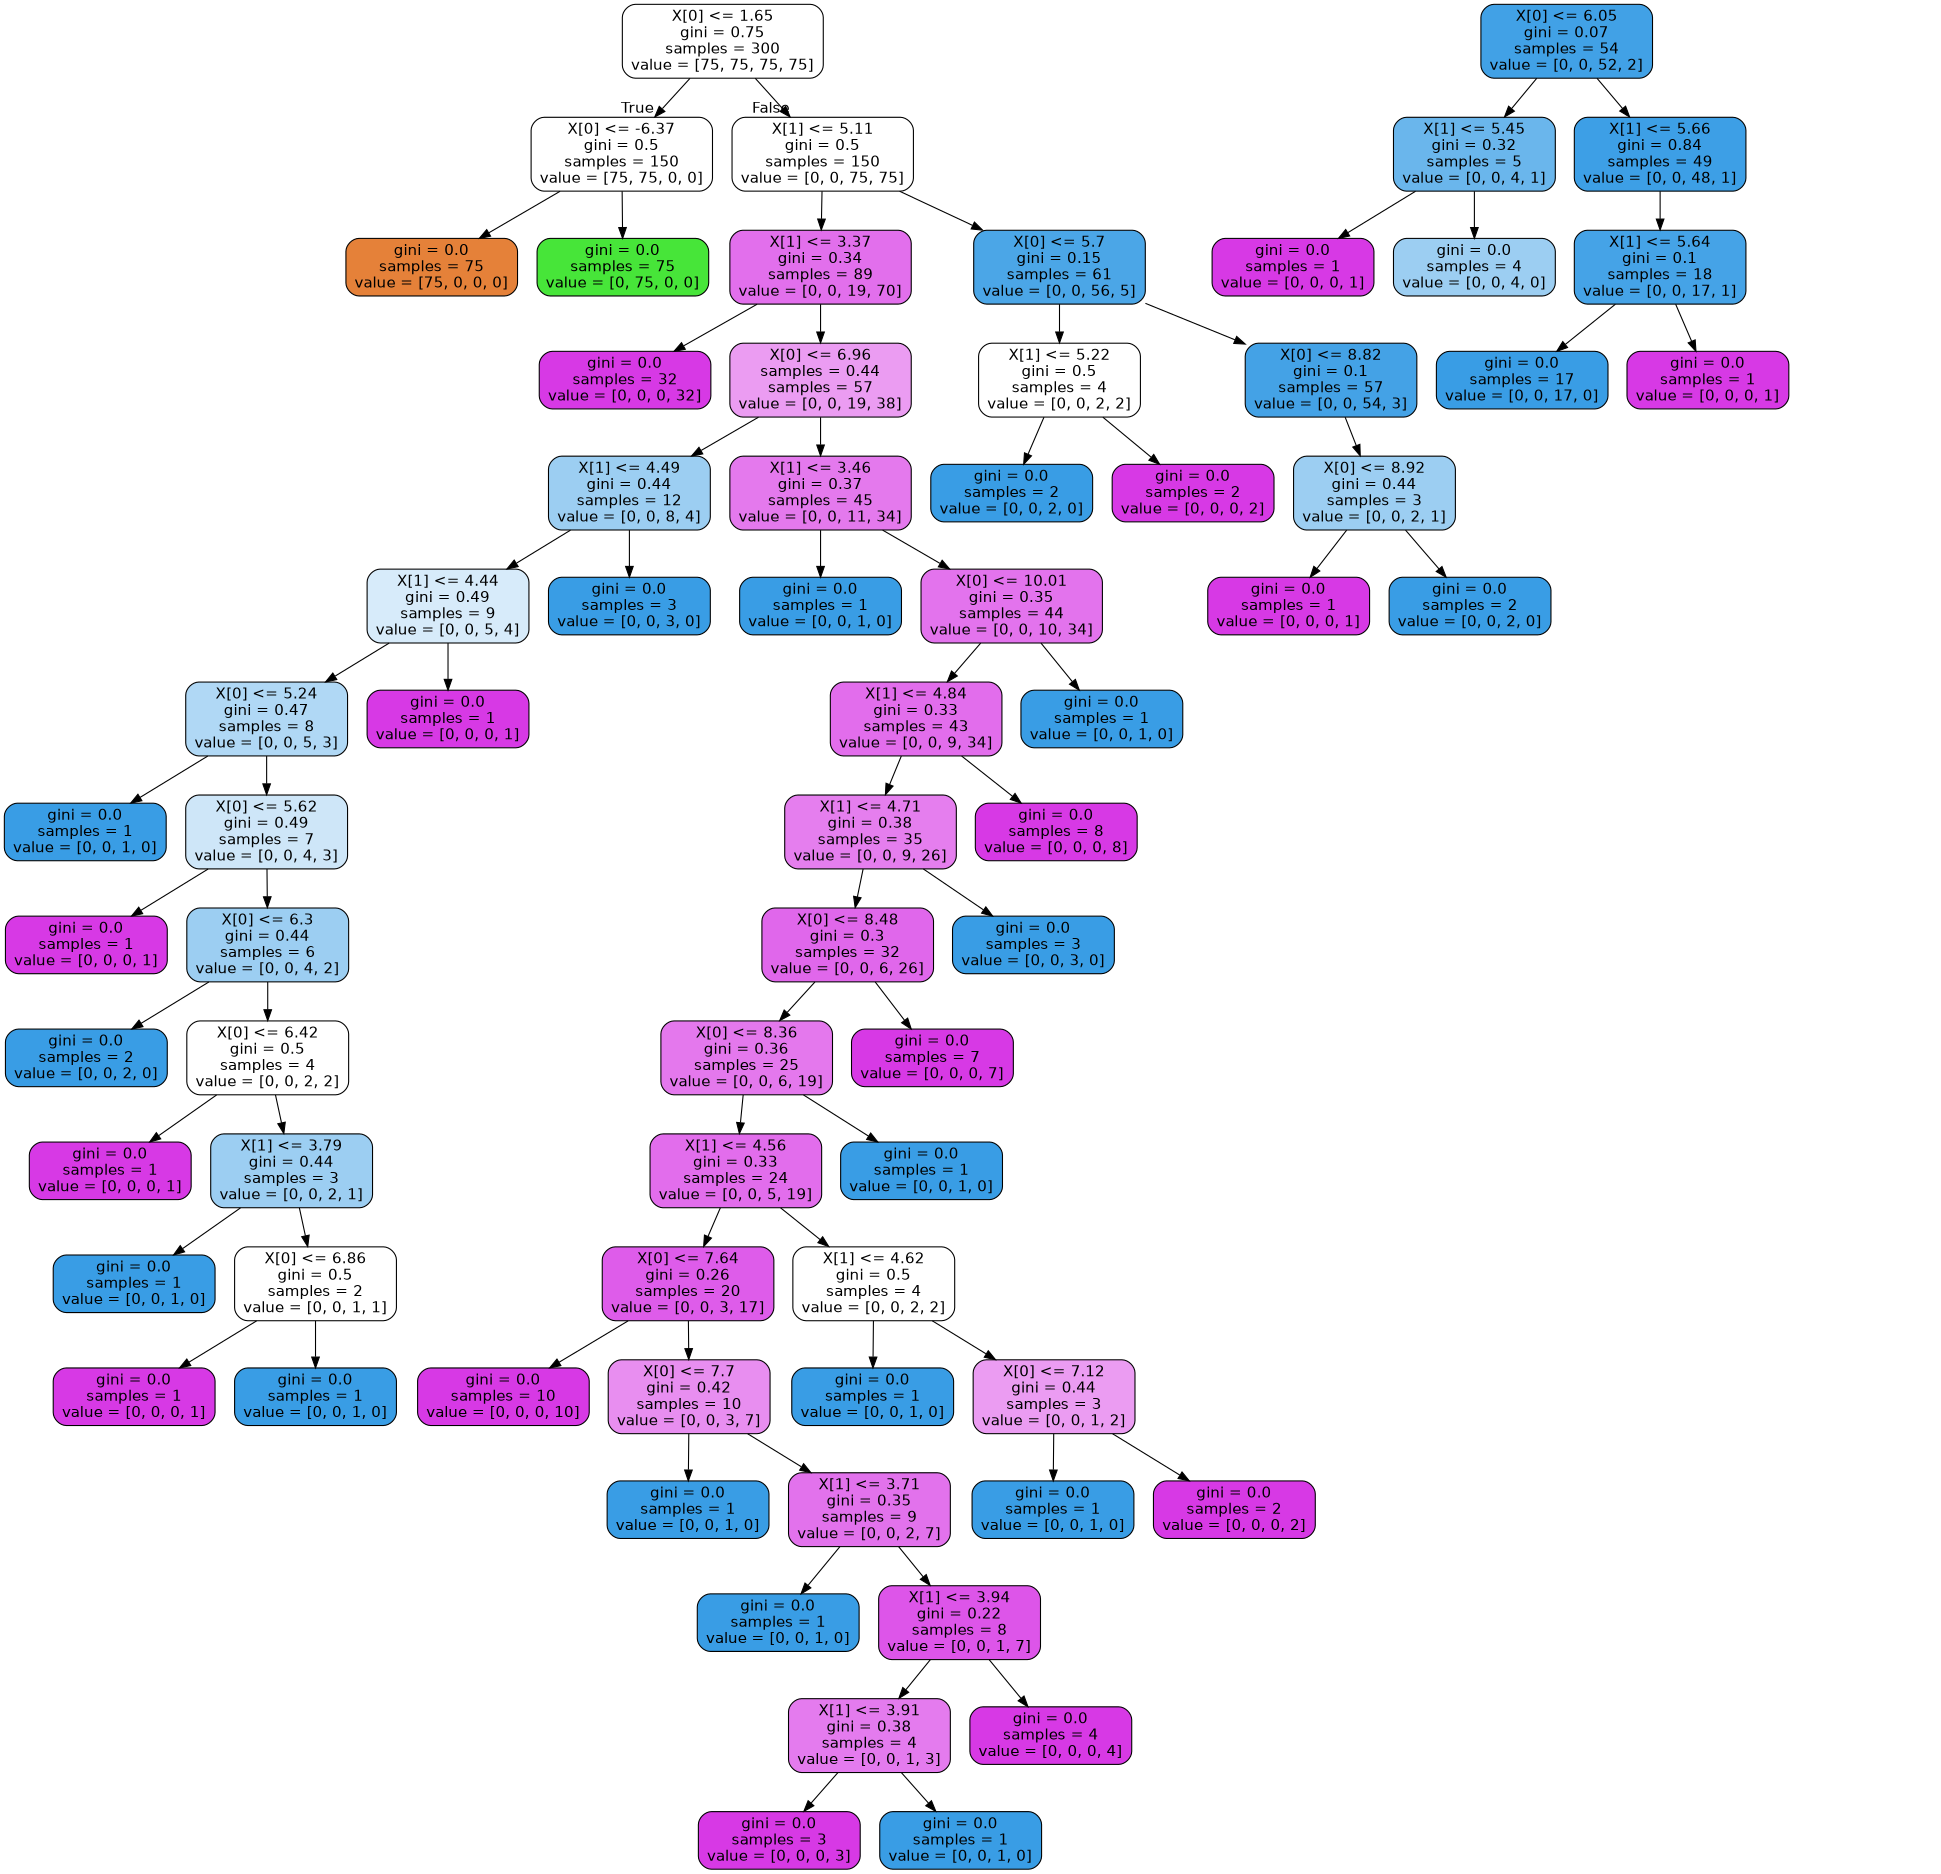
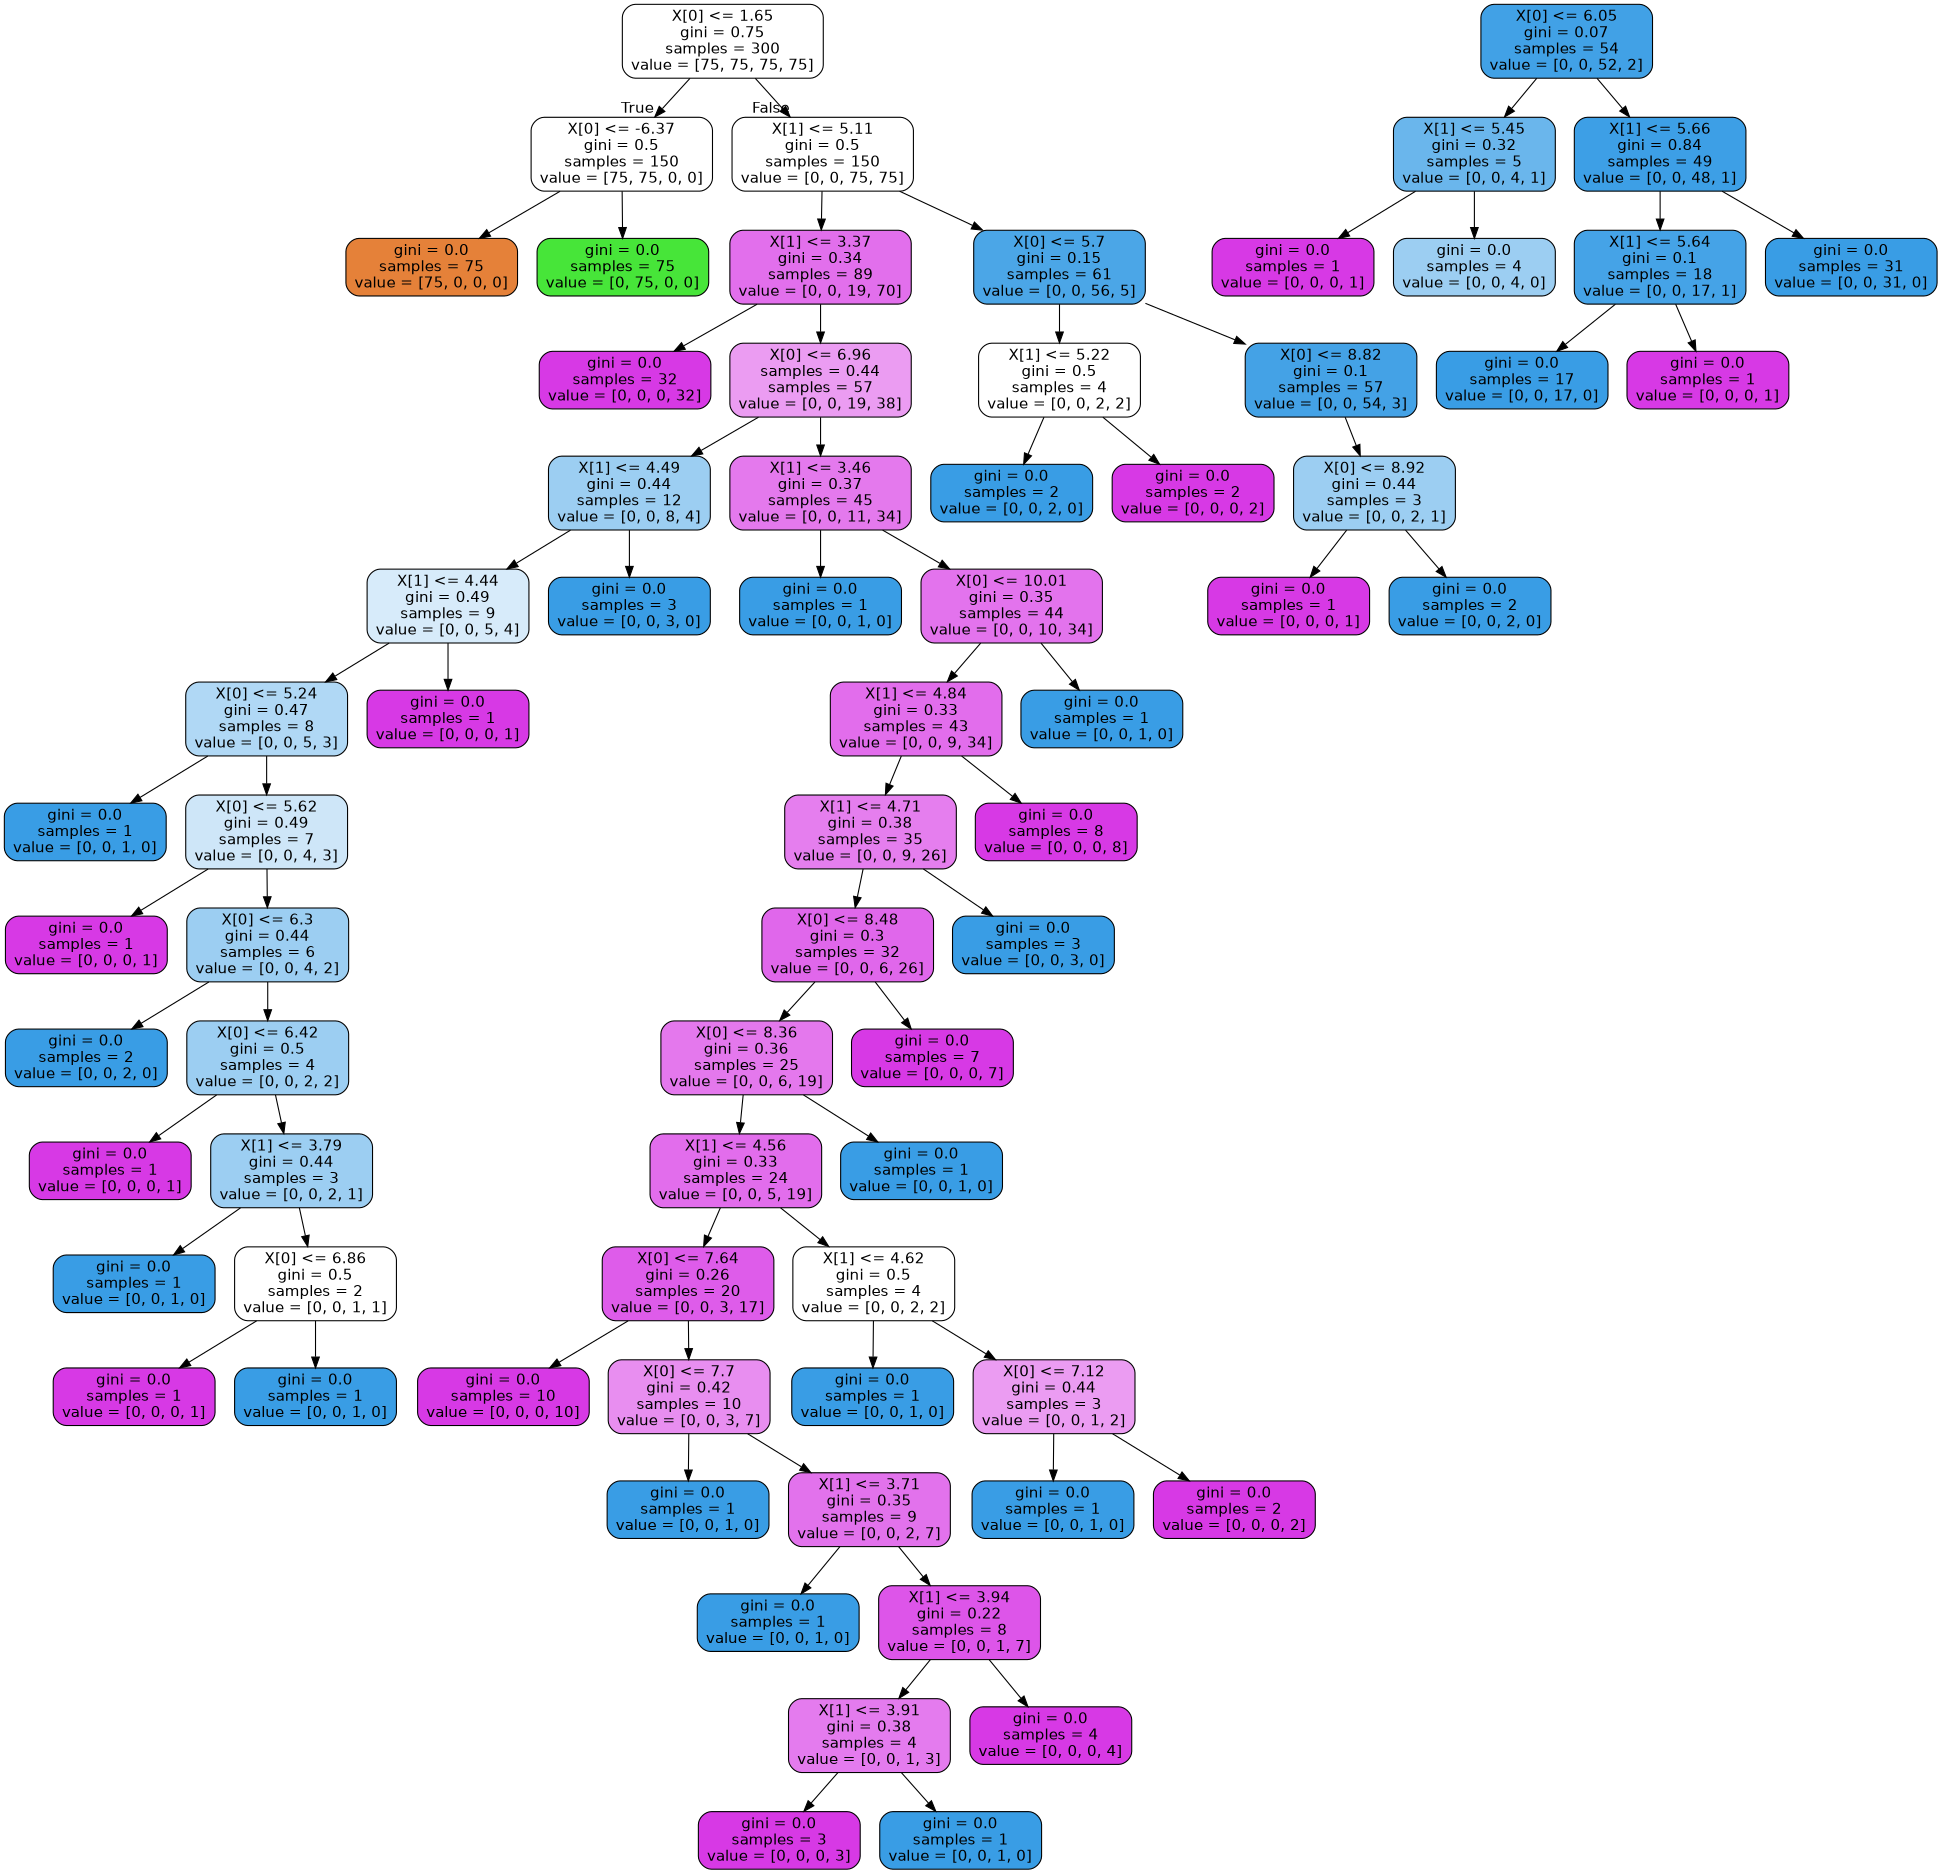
none -> (1851, 267)
(268, 1058) -> (268, 1058)
